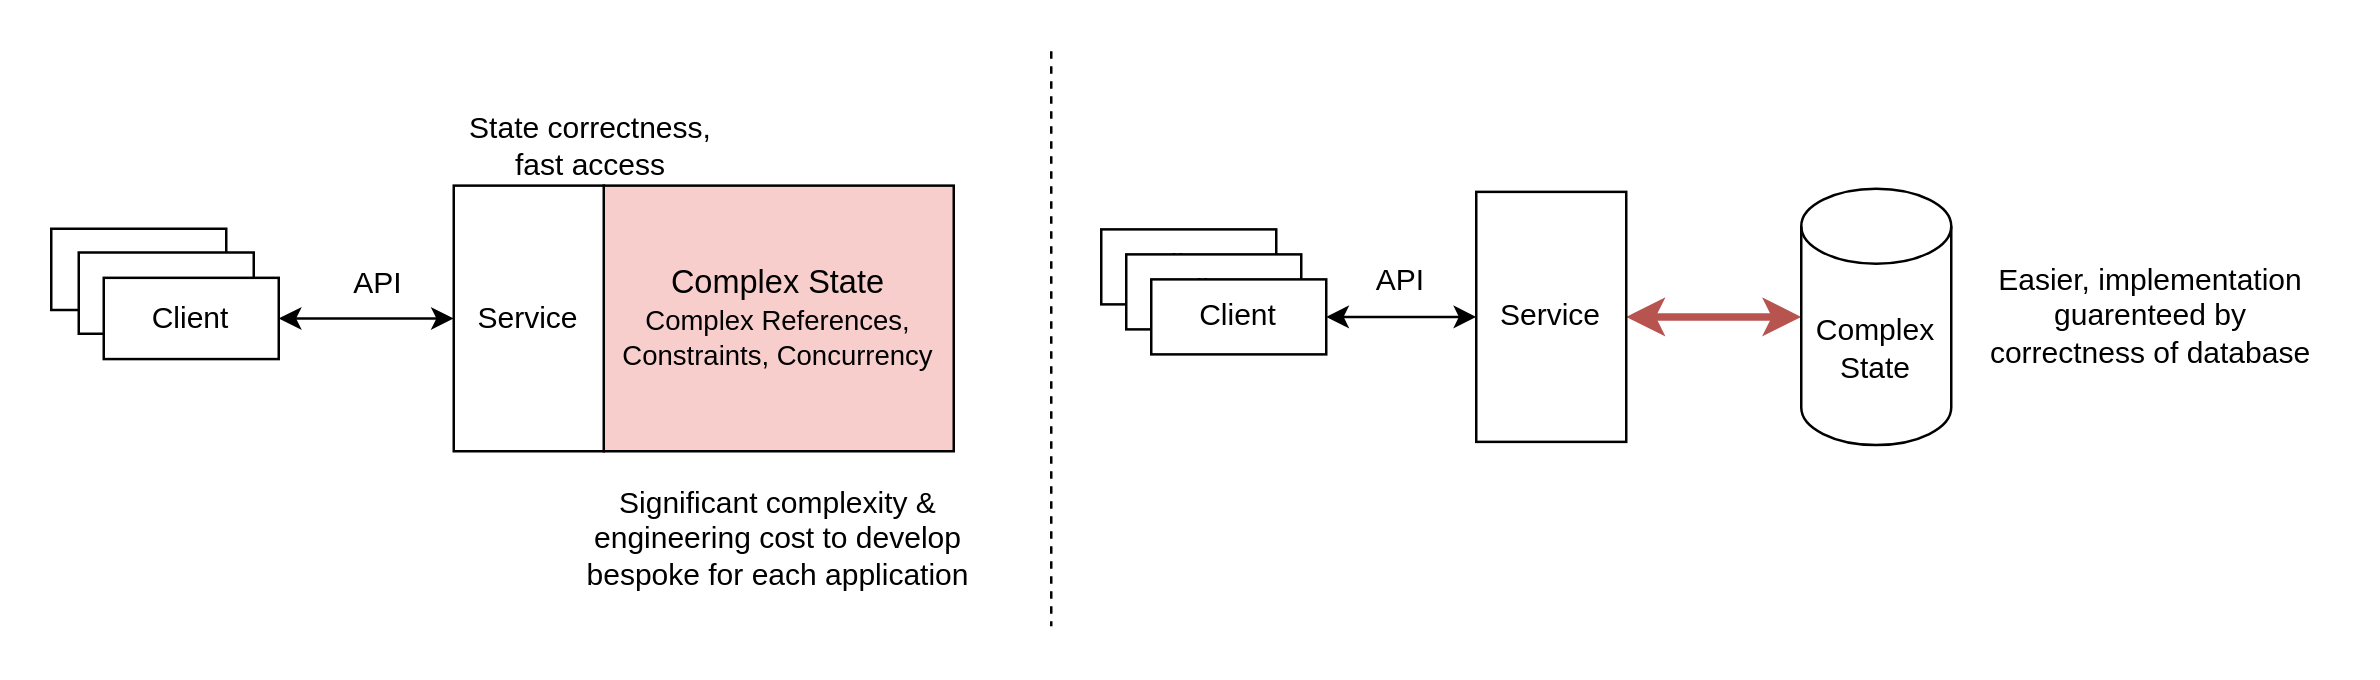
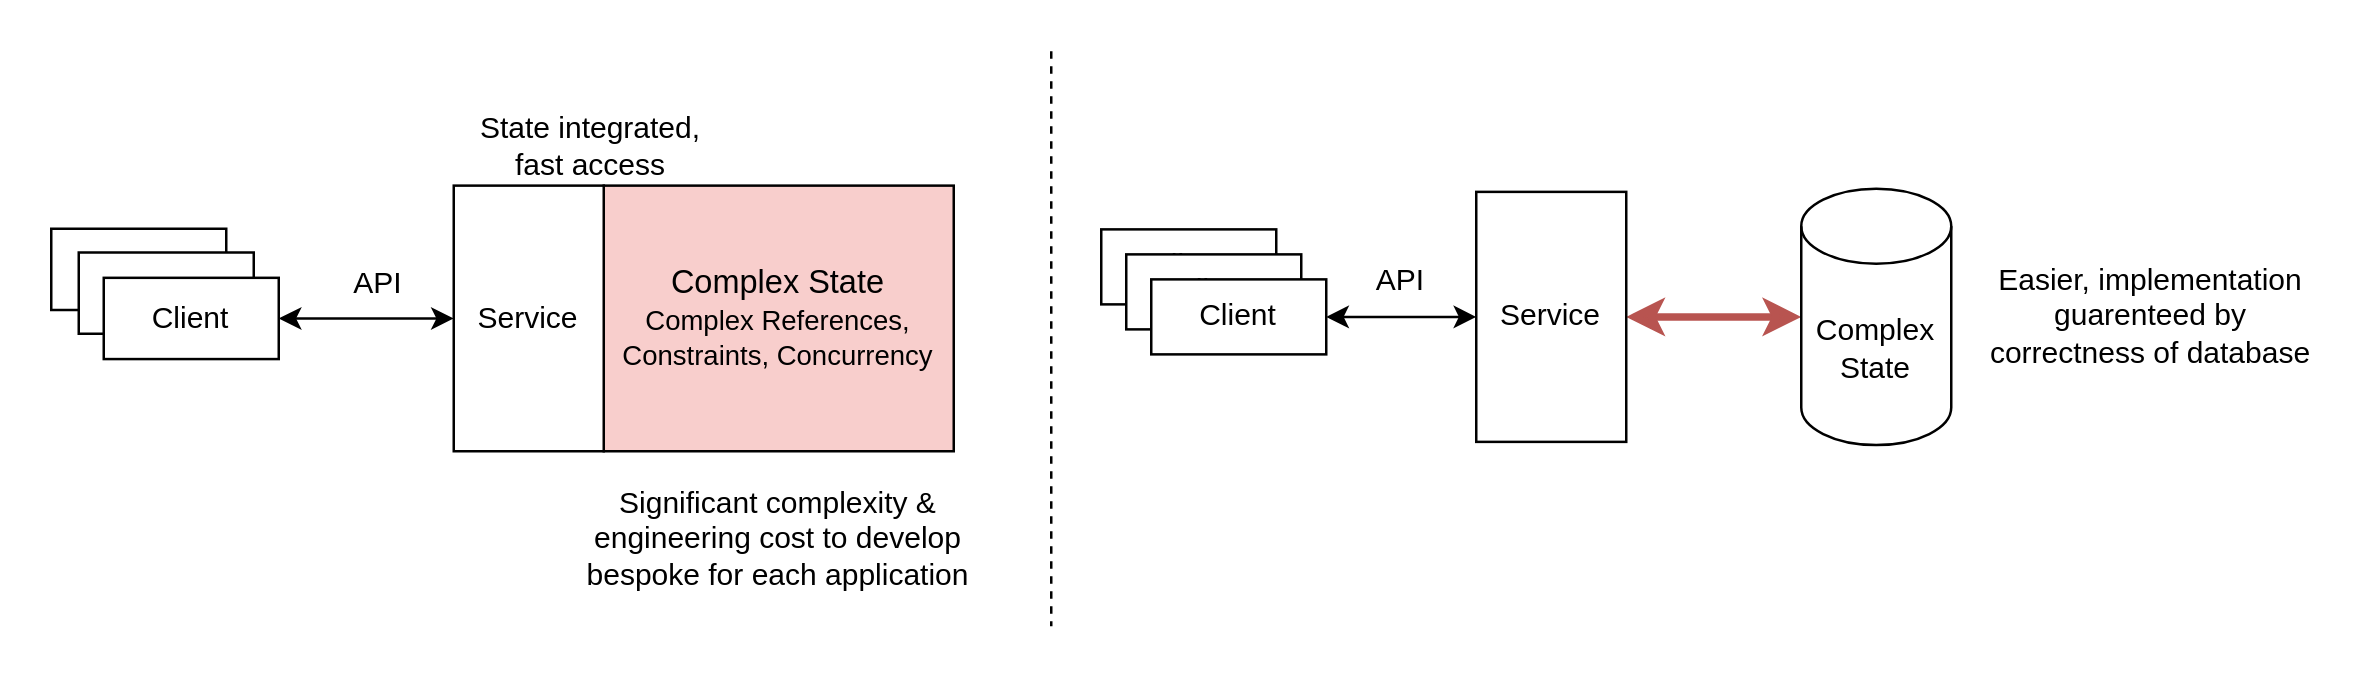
(591, 146) -> (591, 146)
